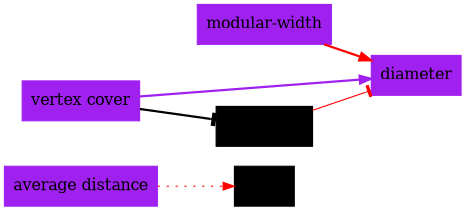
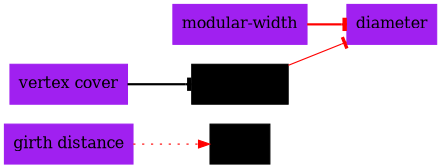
(342, 51) -> (324, 24)
(250, 88) -> none
(81, 186) -> (69, 144)
